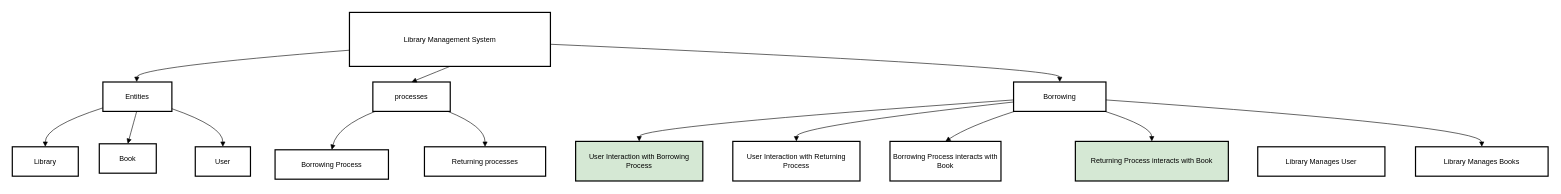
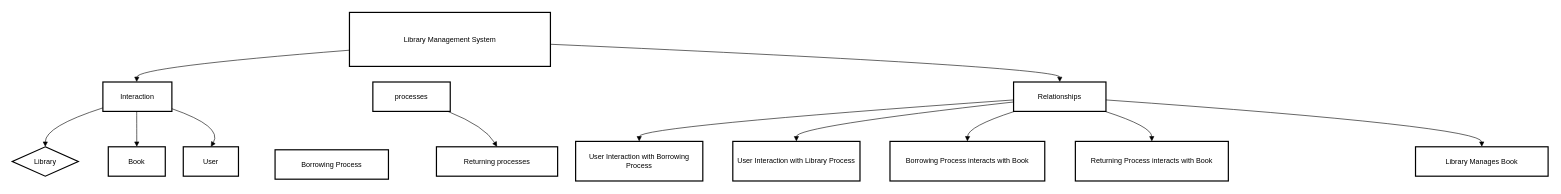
(431, 74) -> none
(137, 97) -> (137, 97)
(1060, 97) -> (1060, 97)
(350, 124) -> none
(128, 158) -> (137, 161)
(45, 161) -> (45, 161)
(223, 161) -> (211, 161)
(485, 161) -> (497, 161)
(639, 161) -> (639, 161)
(797, 161) -> (797, 161)
(946, 161) -> (968, 161)
(1152, 161) -> (1152, 161)
(1322, 161) -> none
(1482, 162) -> (1482, 162)
